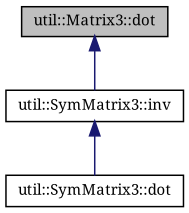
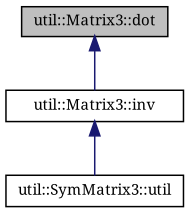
(95, 106) -> (95, 106)
(95, 191) -> (95, 191)
